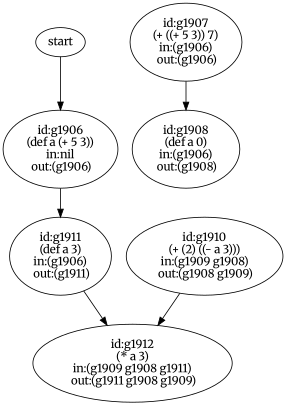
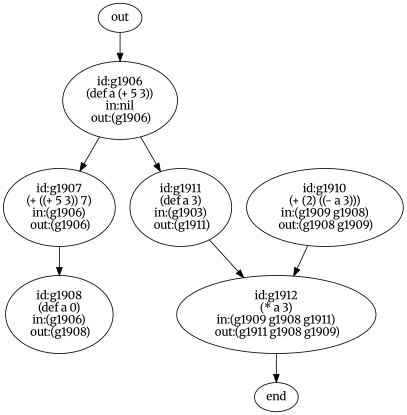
(60, 42) -> (120, 18)
none -> (92, 150)
(60, 256) -> (181, 207)
none -> (276, 397)
